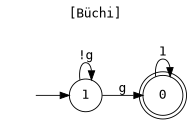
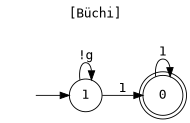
(122, 89) -> (122, 89)
